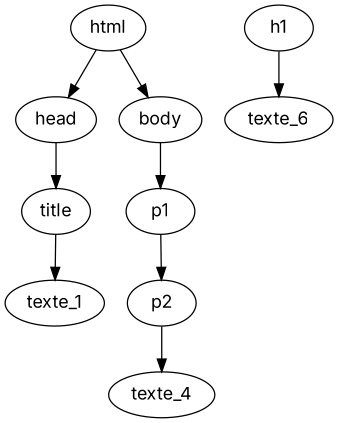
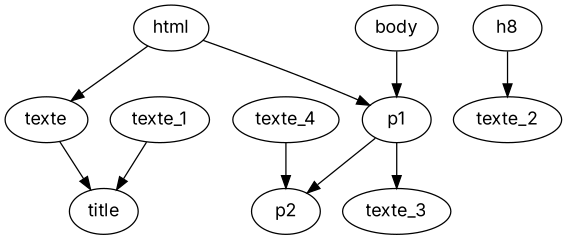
(279, 28) -> (508, 28)
(131, 68) -> (281, 69)
(56, 120) -> (46, 120)
(279, 120) -> (508, 120)
none -> (397, 211)
(55, 251) -> (135, 160)
(162, 343) -> (286, 159)
